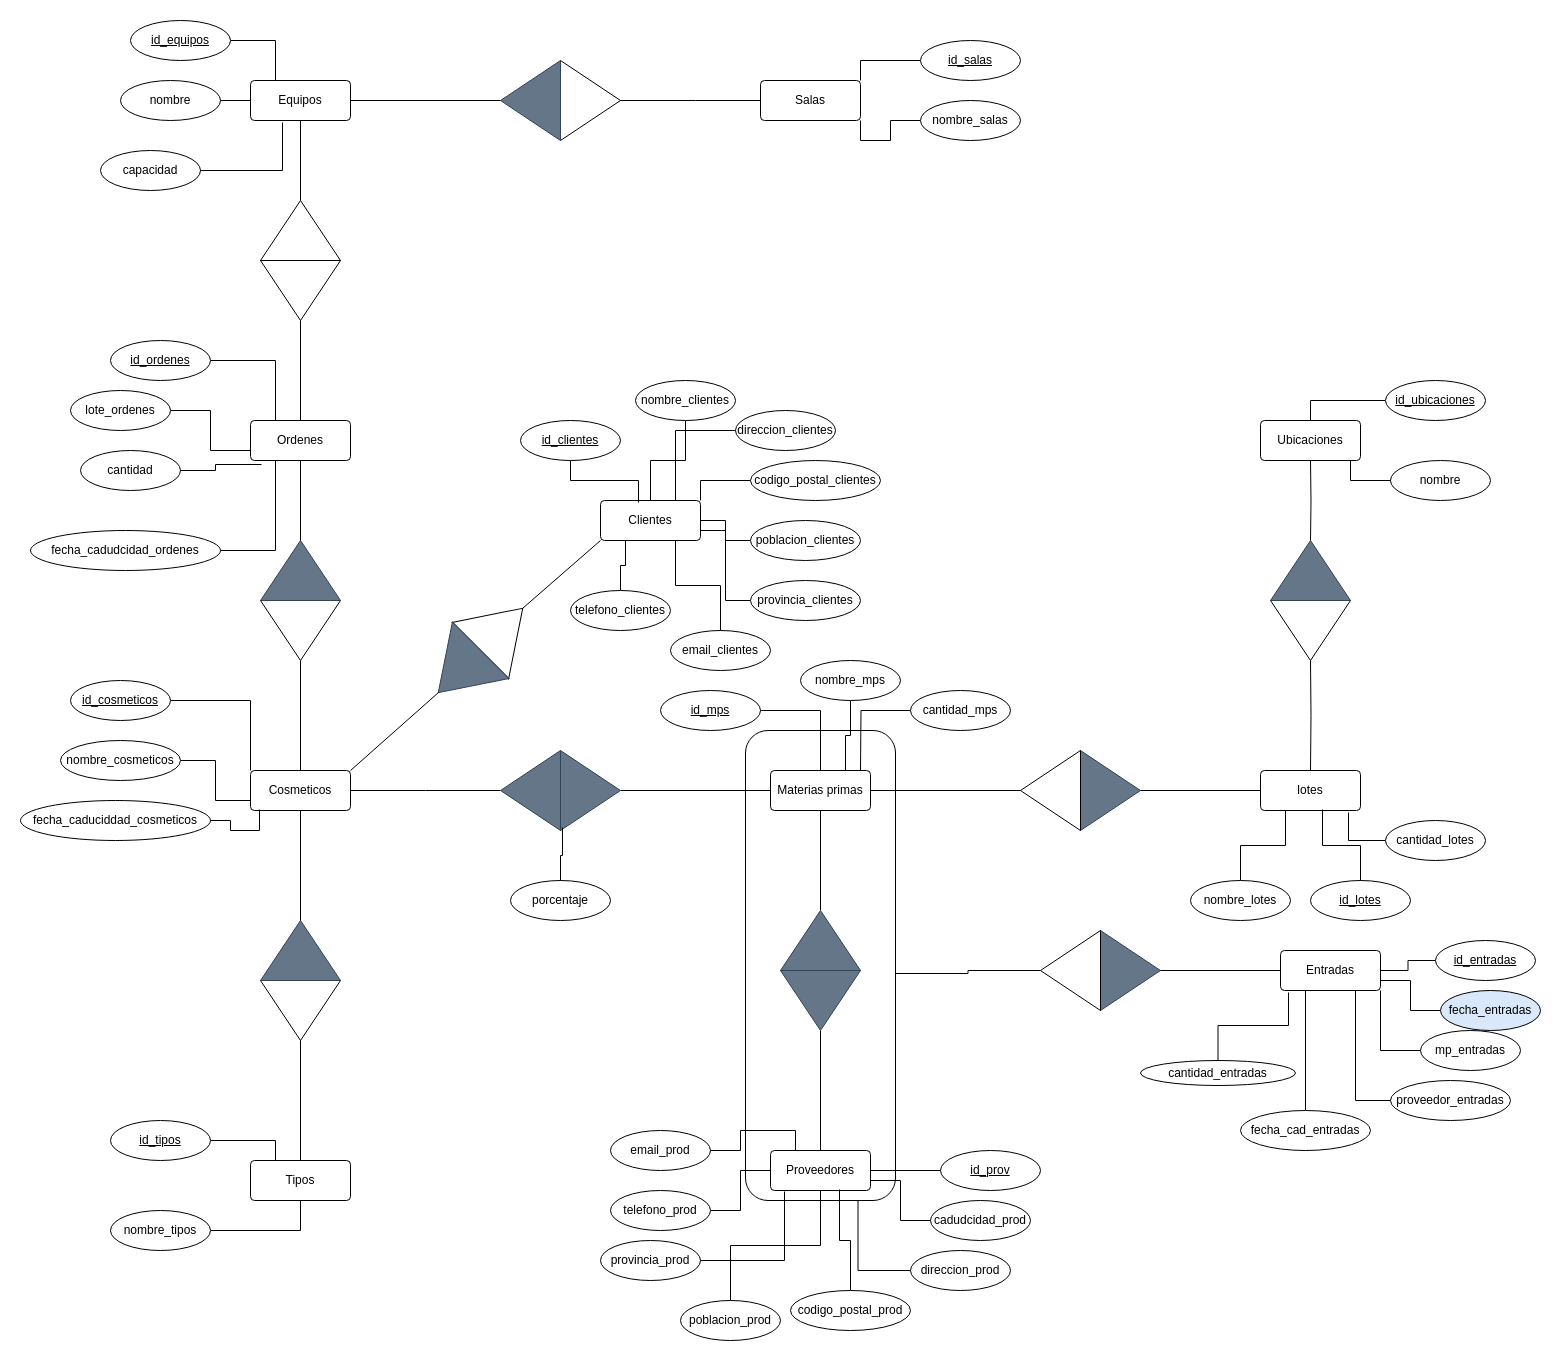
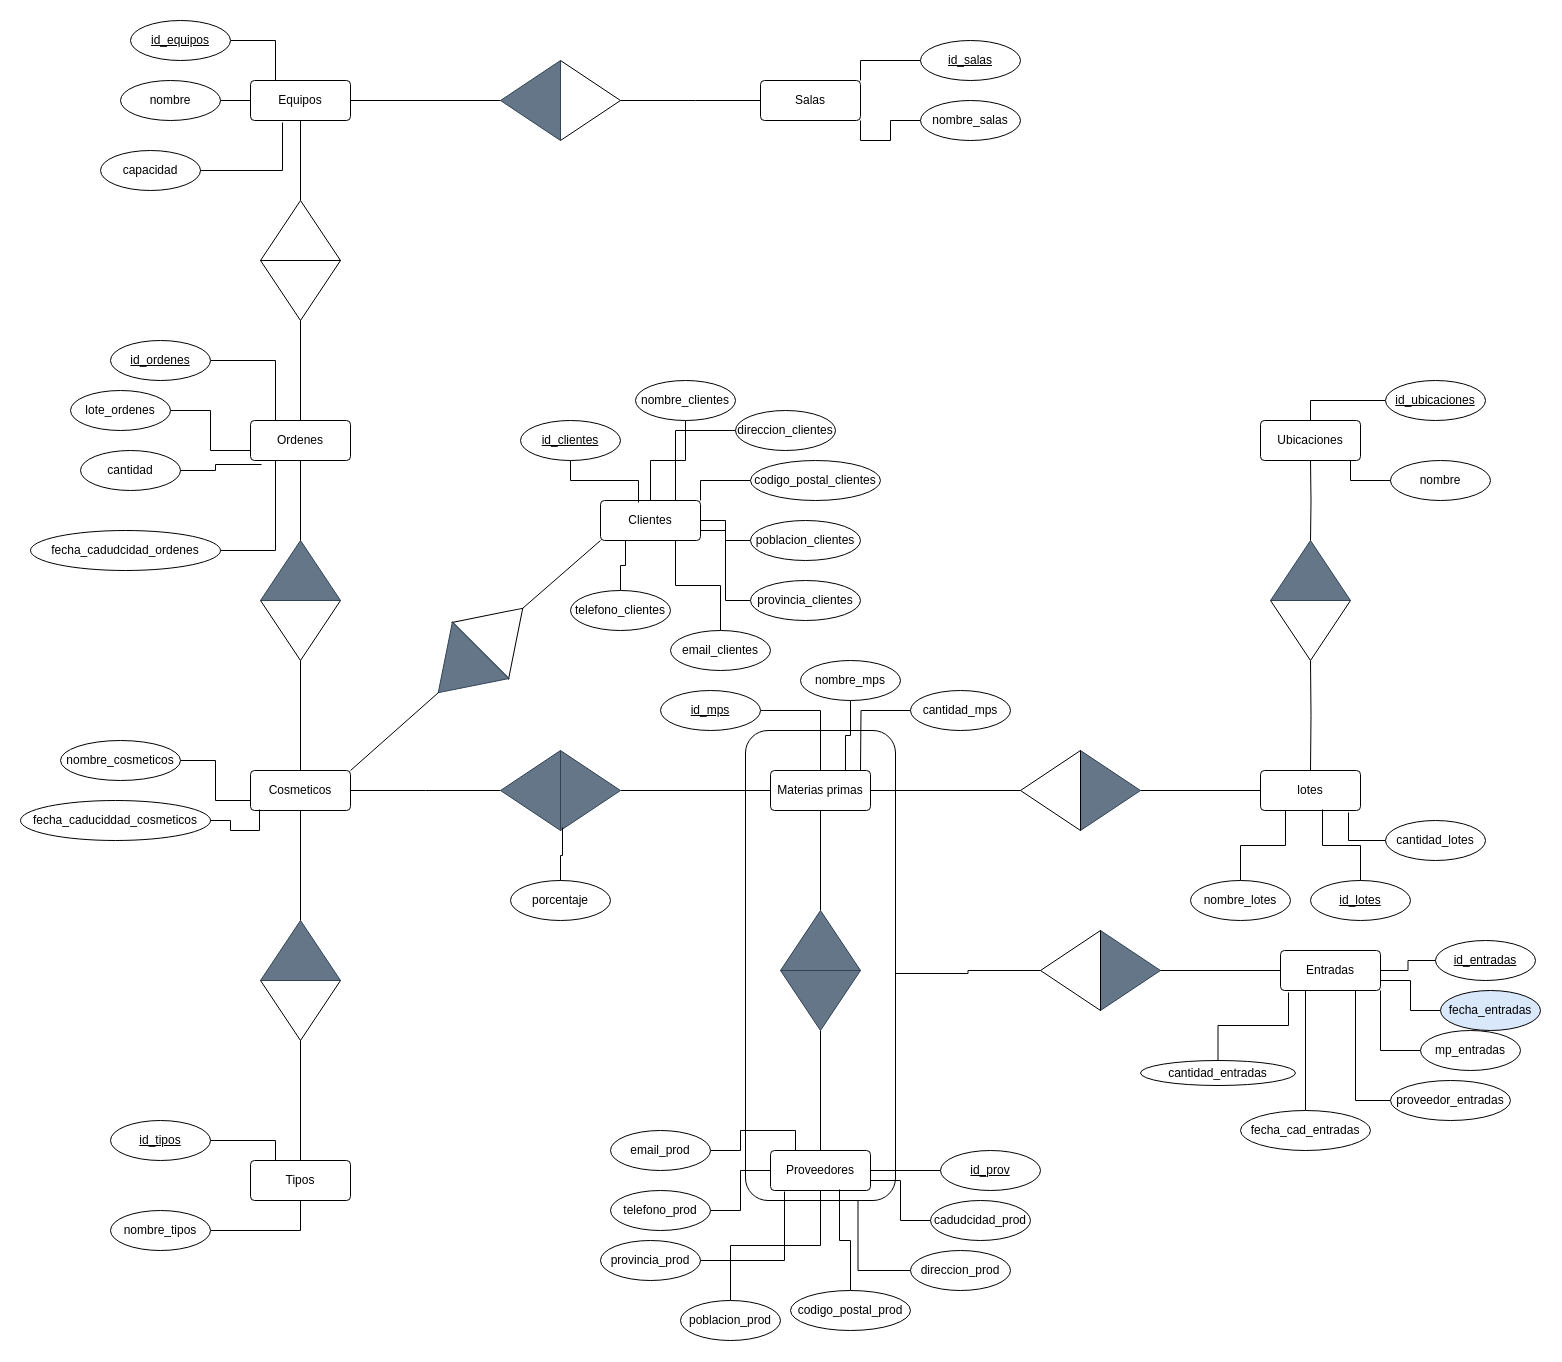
(121, 701) -> none
(246, 701) -> none
